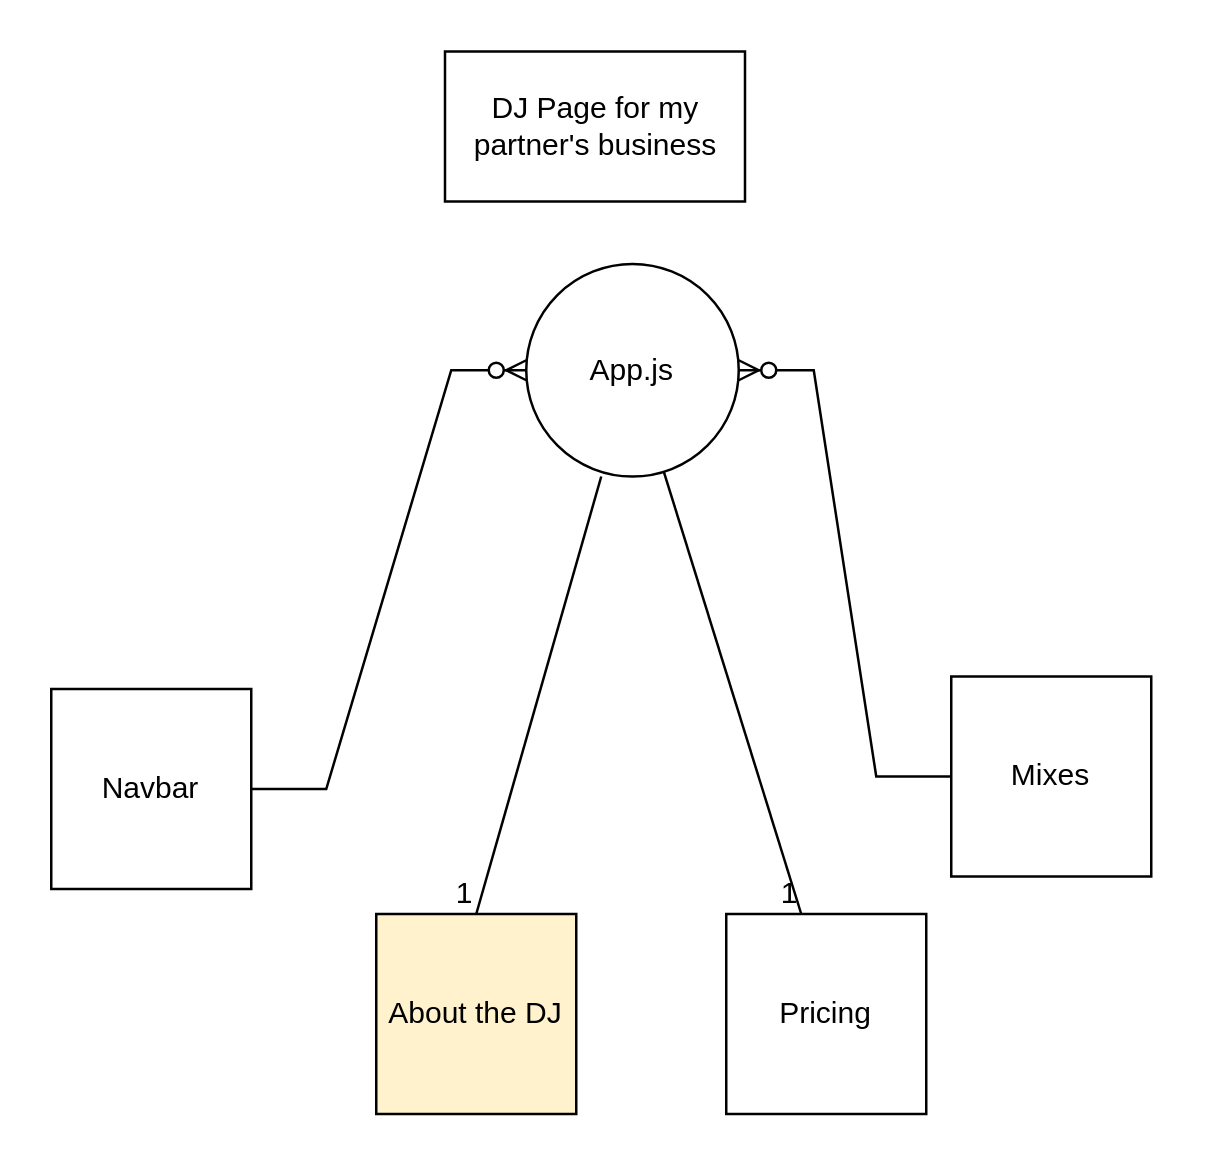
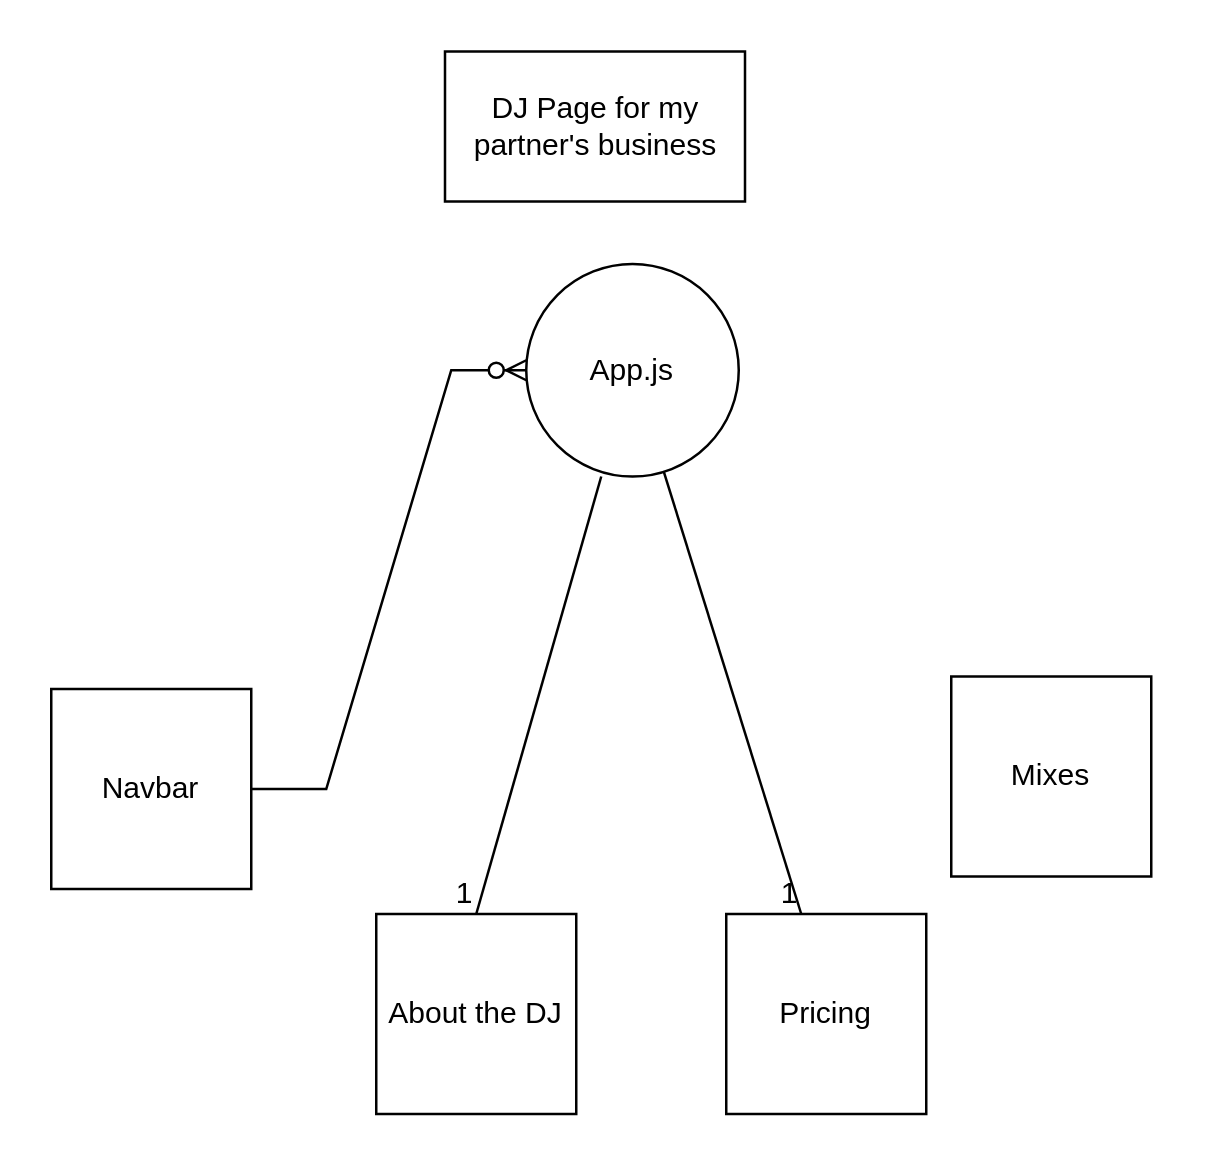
(848, 590) -> none
(476, 1014) -> (476, 1014)
